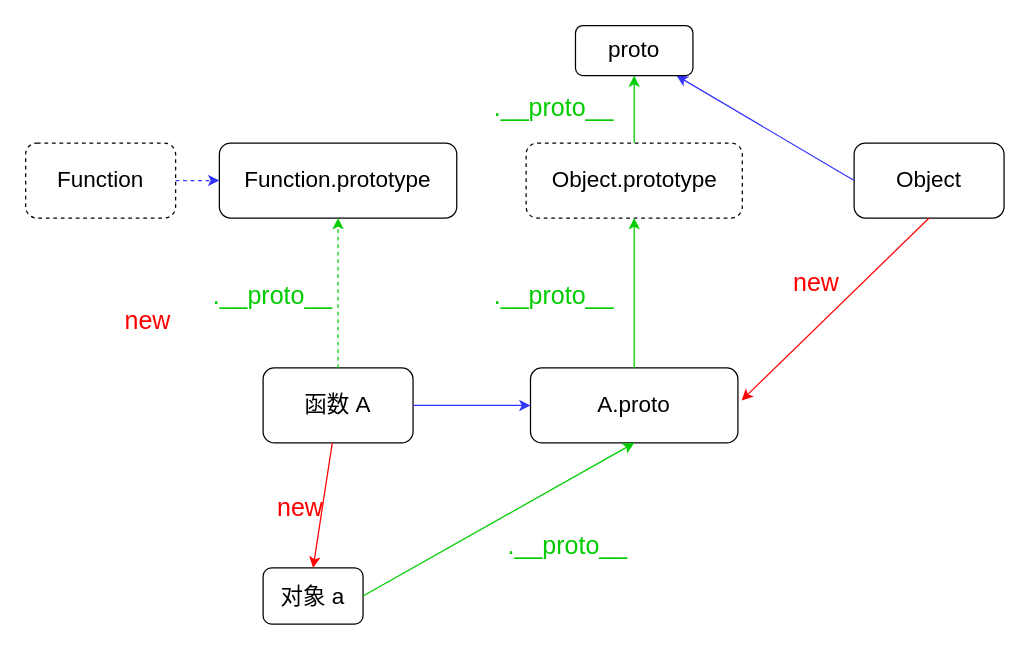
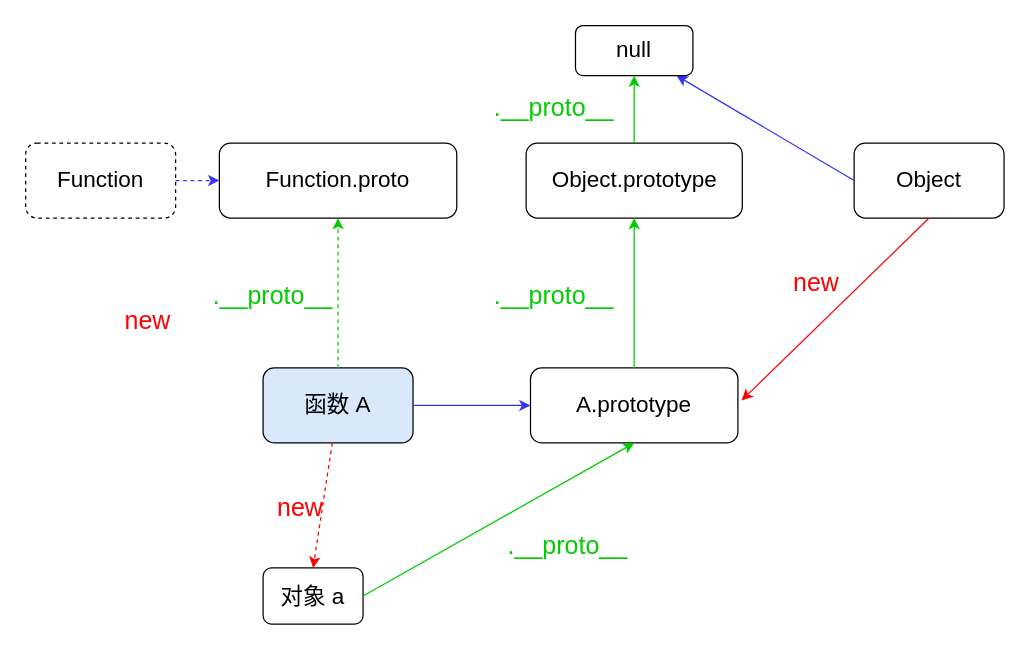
(634, 51) -> (634, 51)
(338, 181) -> (338, 181)
(634, 181) -> (634, 181)
(338, 406) -> (338, 406)
(634, 406) -> (634, 406)
(323, 503) -> (323, 503)
